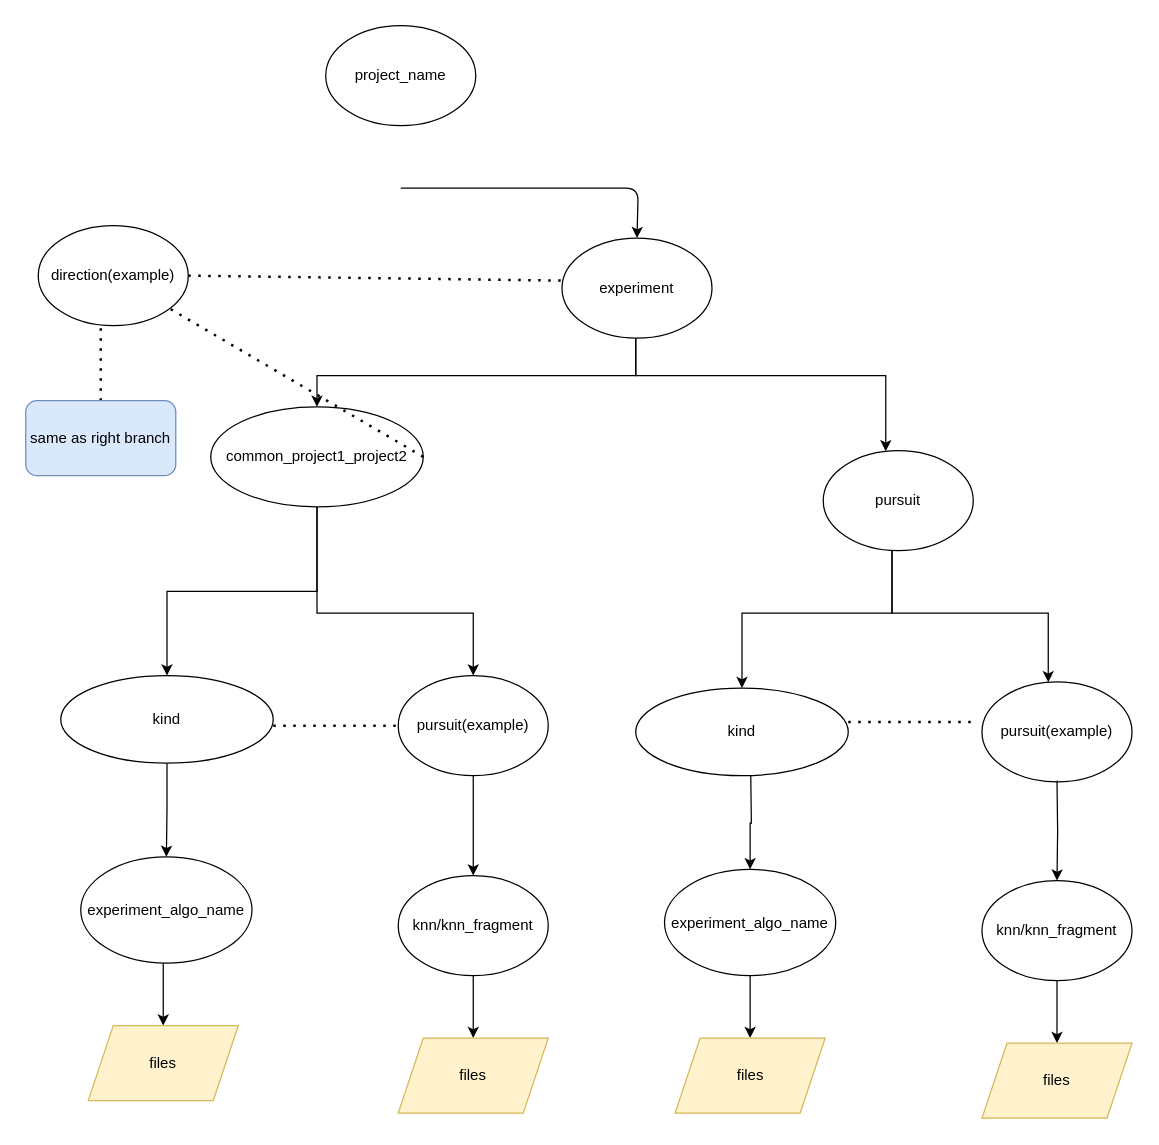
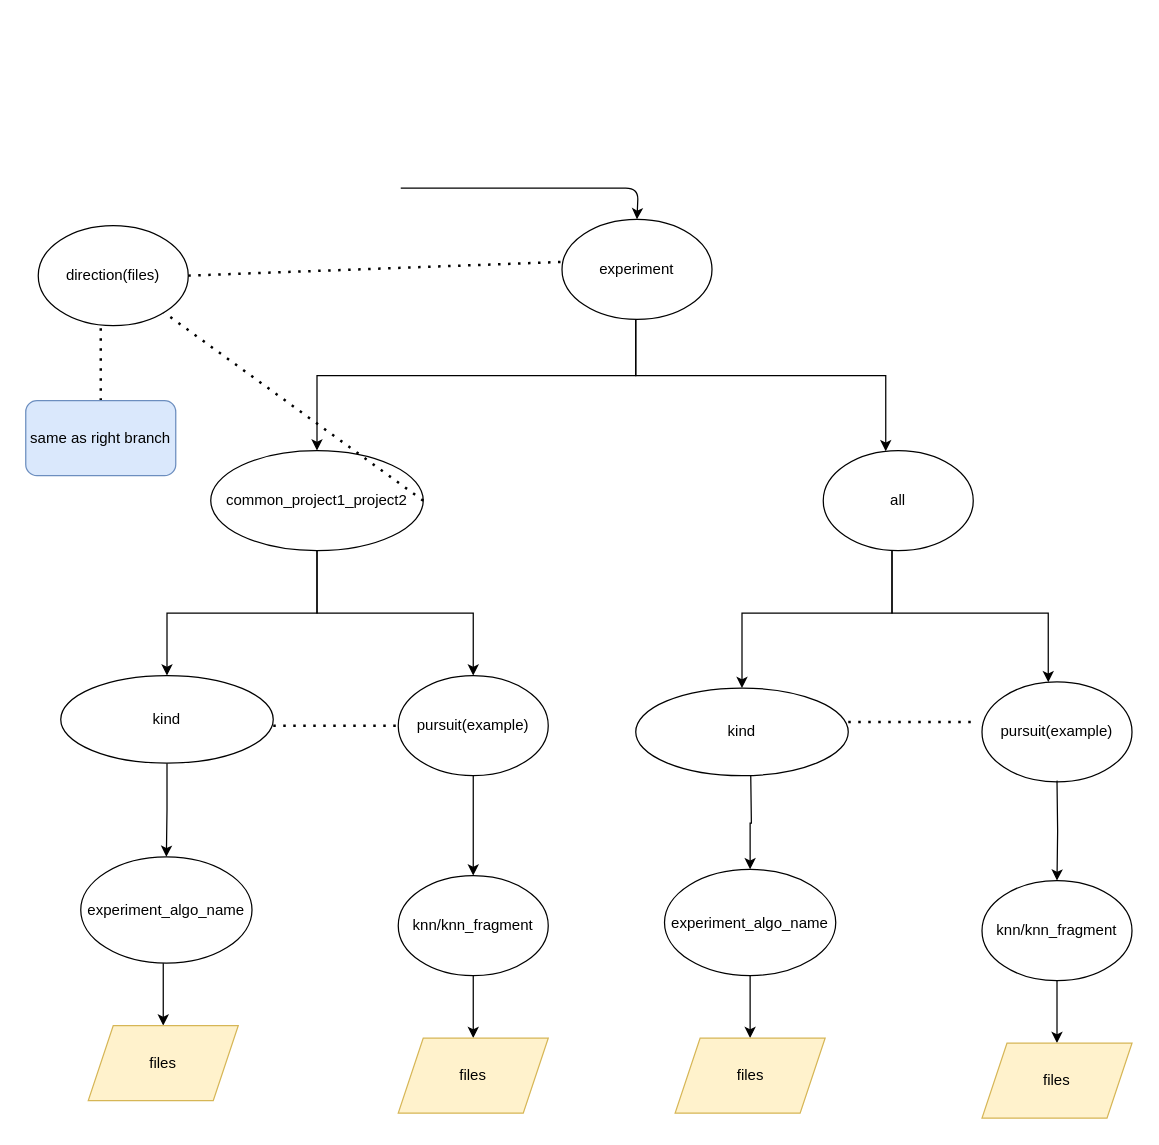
(401, 76) -> none
(113, 276) -> (113, 276)
(637, 288) -> (637, 269)
(317, 457) -> (317, 501)
(898, 501) -> (898, 501)
